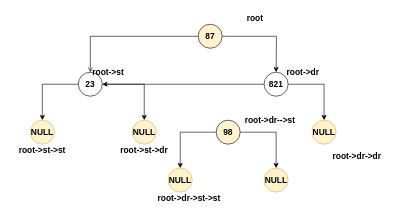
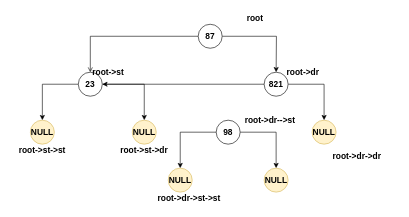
(210, 36) -> (210, 36)
(228, 132) -> (228, 132)
